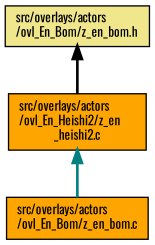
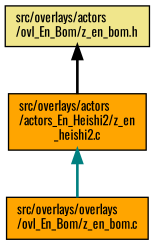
(77, 122) -> (77, 122)
(77, 218) -> (77, 218)
